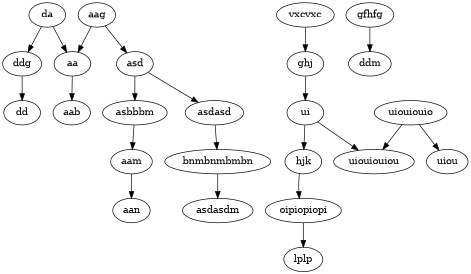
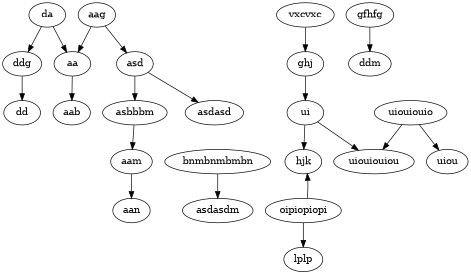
(216, 134) -> none
(299, 183) -> (308, 189)
